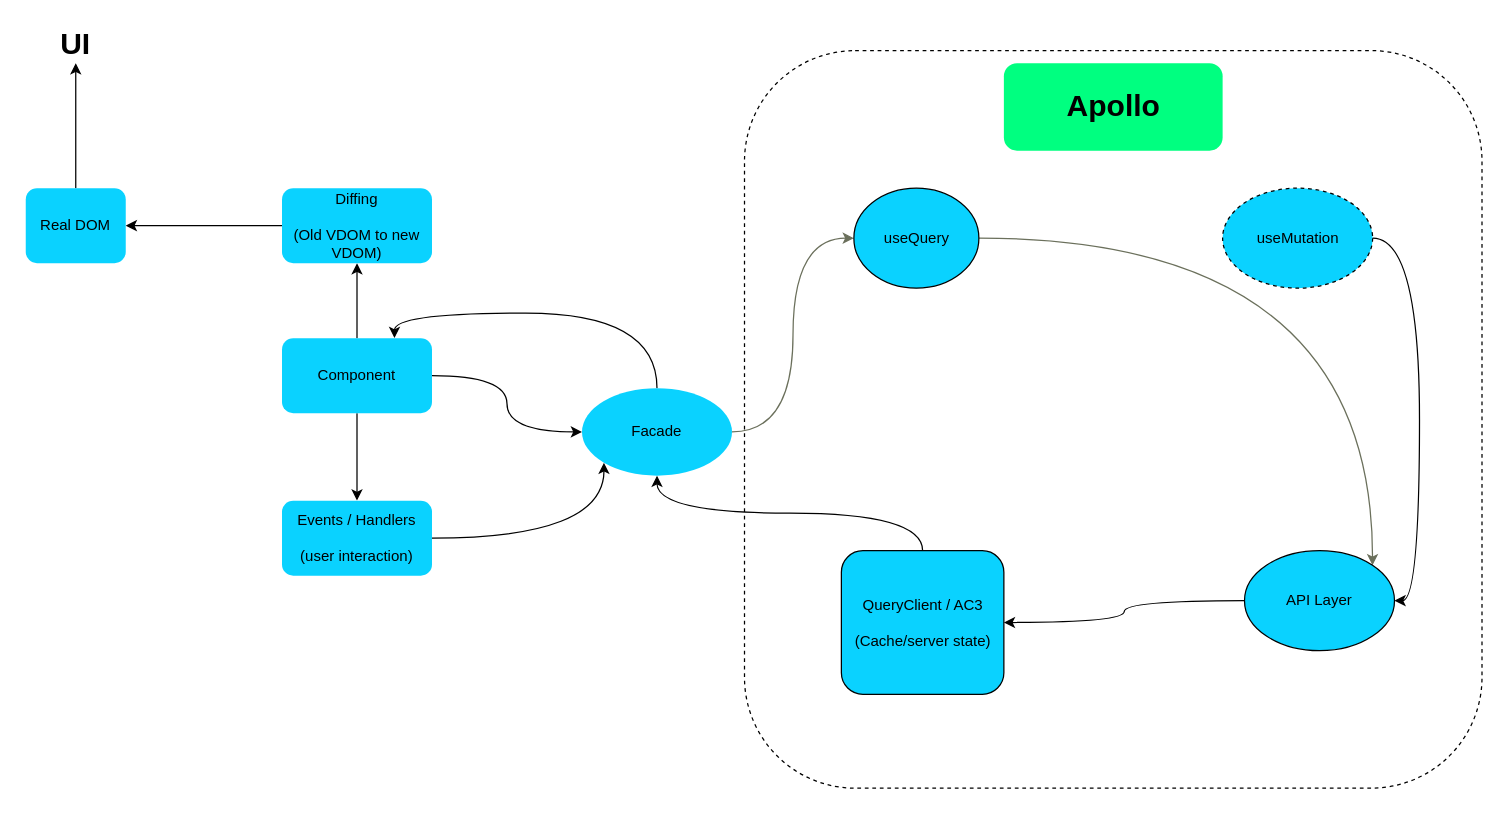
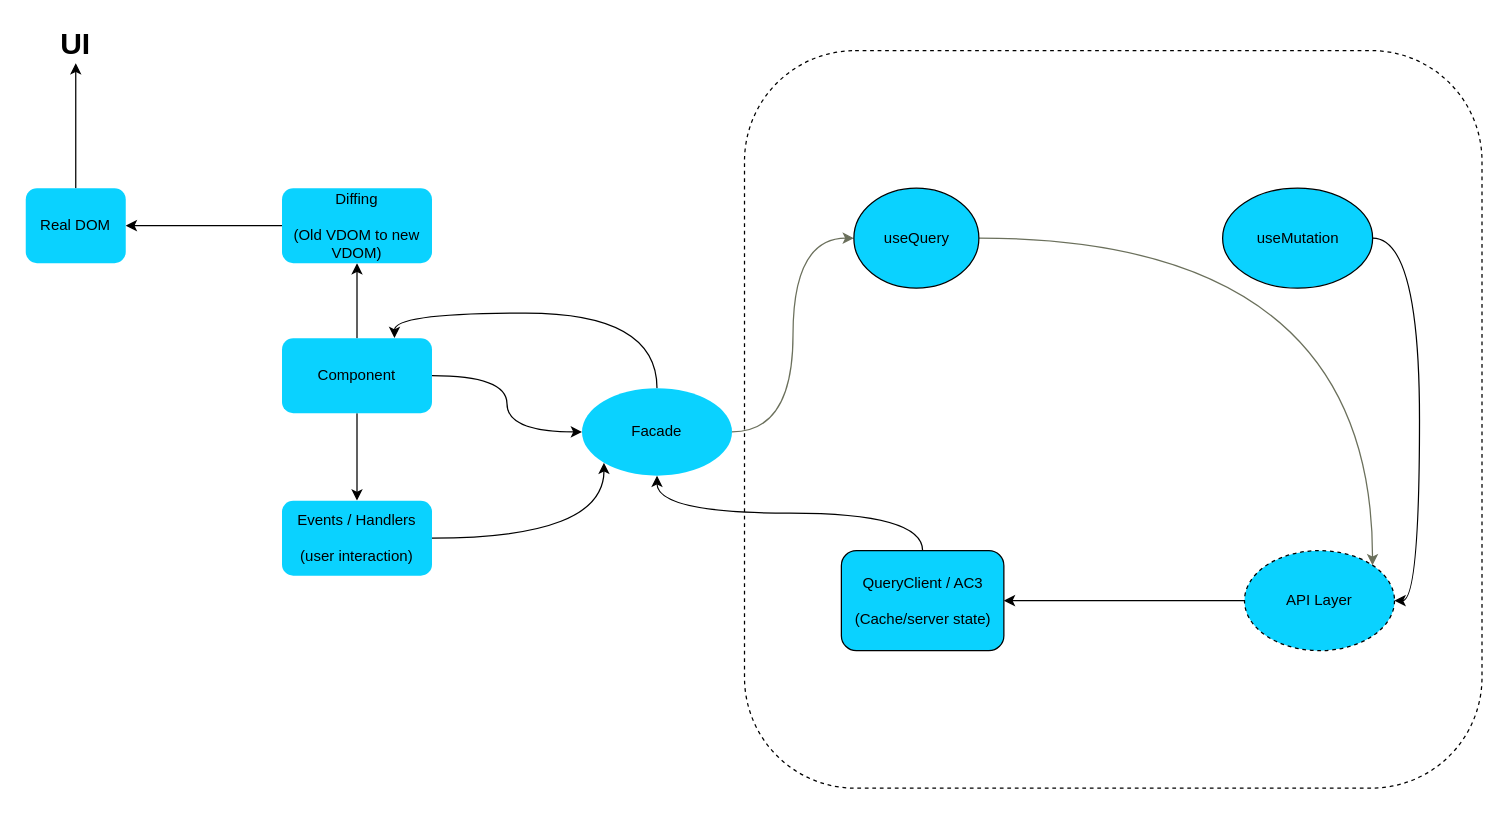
(1113, 107) -> none
(1298, 238) -> (1298, 238)
(1319, 601) -> (1319, 601)
(923, 623) -> (923, 601)
